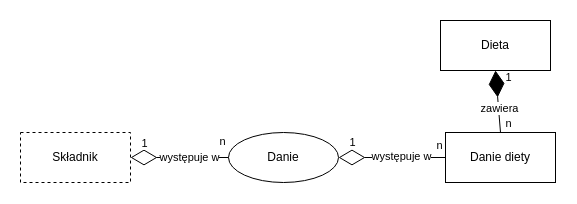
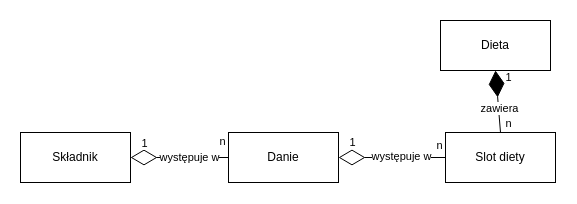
(76, 158) -> (76, 158)
(284, 158) -> (284, 158)
(501, 158) -> (501, 158)
